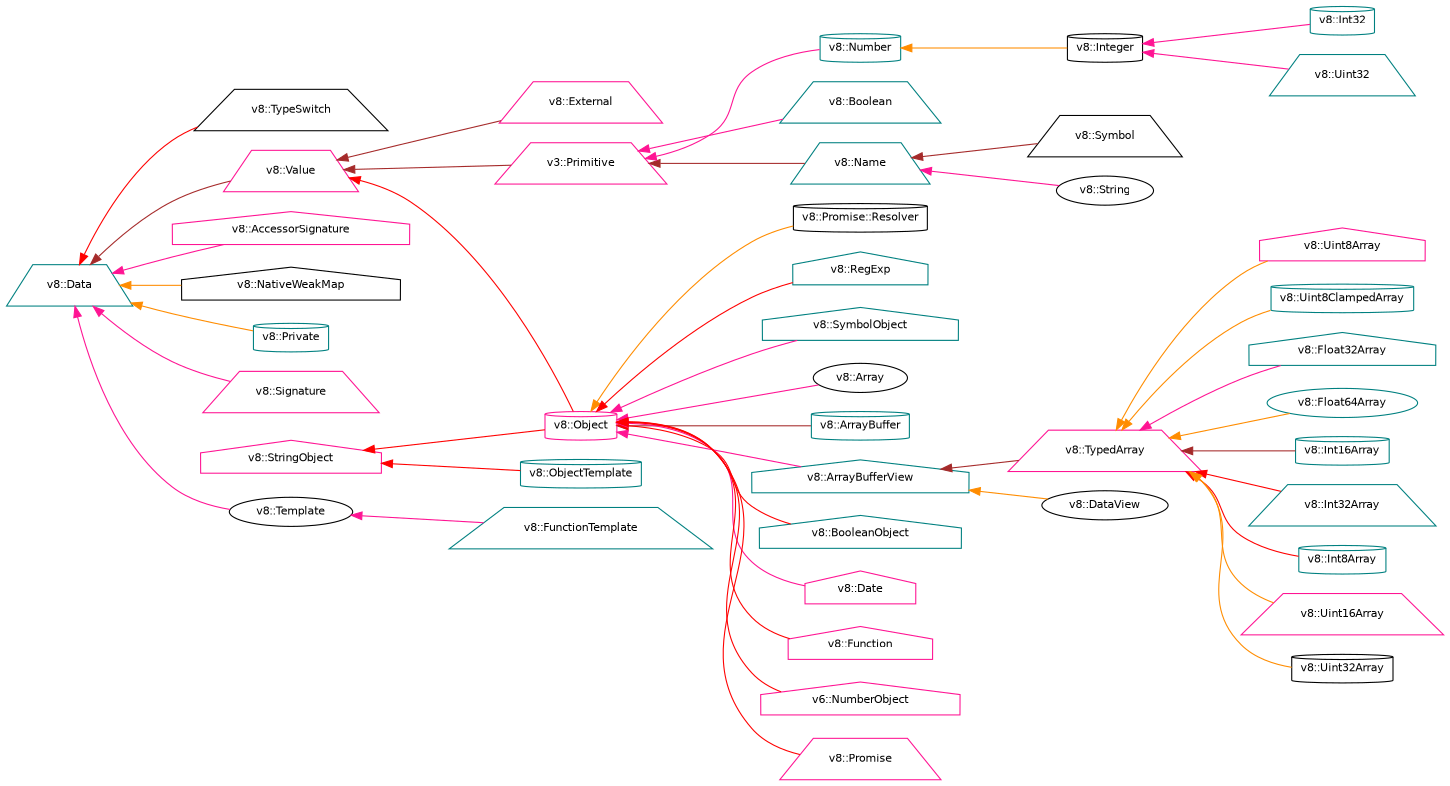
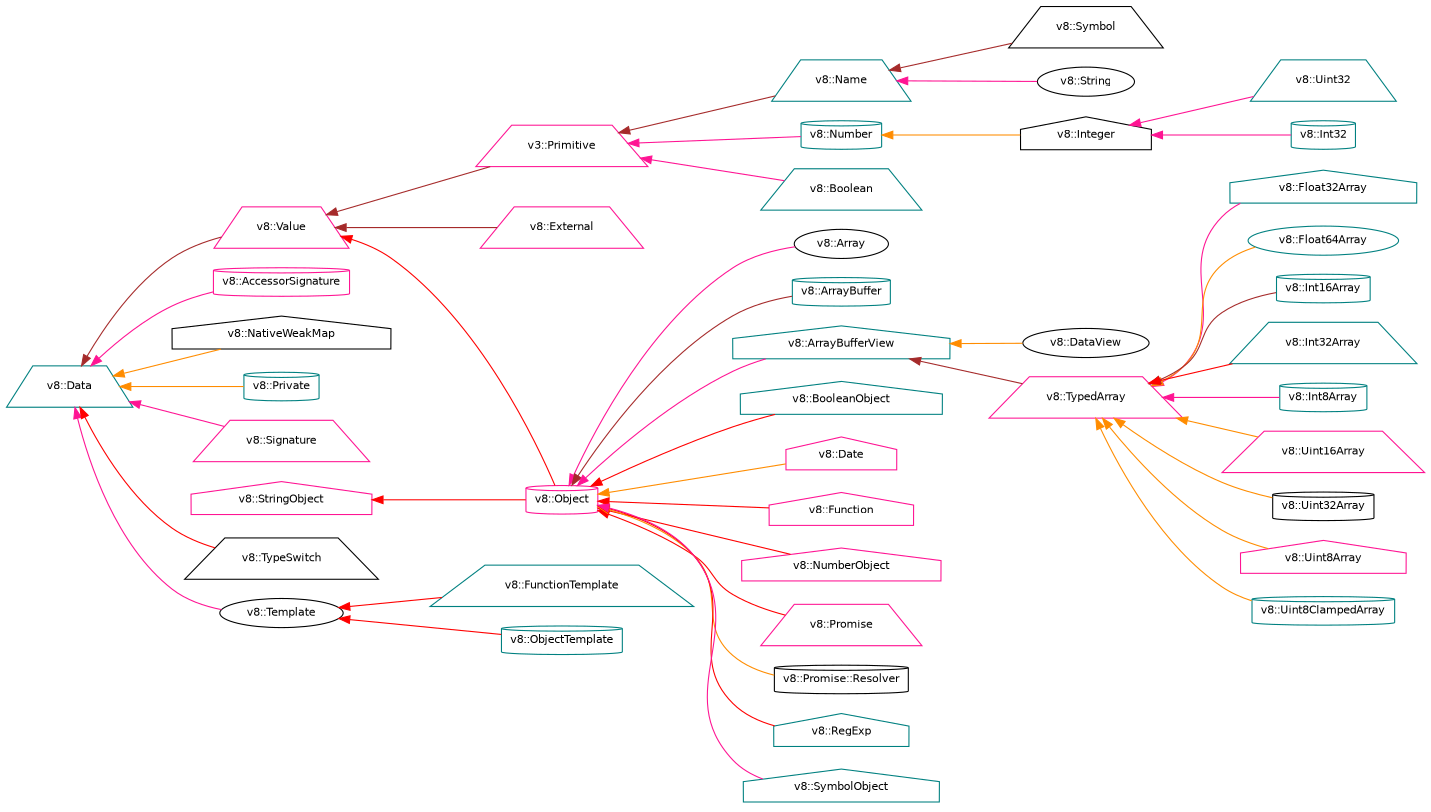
(1105, 48) -> (1086, 135)
(291, 230) -> (281, 282)
(457, 467) -> (426, 627)
(732, 490) -> (697, 478)
(423, 519) -> (396, 602)
(1236, 531) -> (1227, 397)
(860, 700) -> (841, 566)
